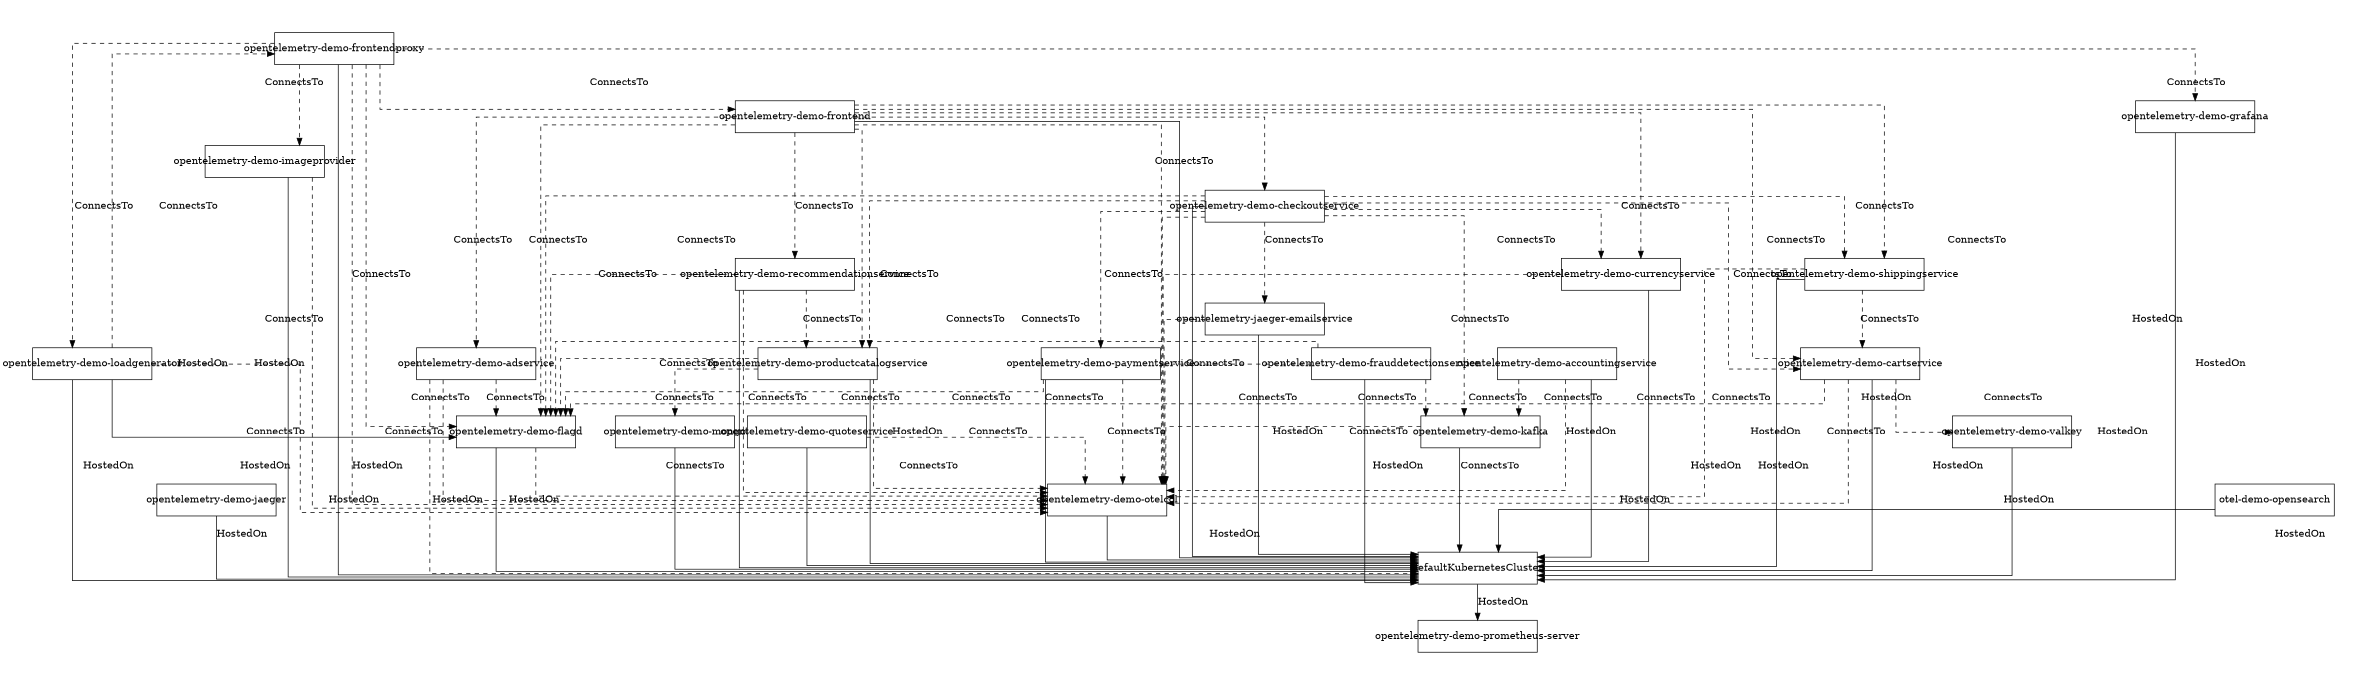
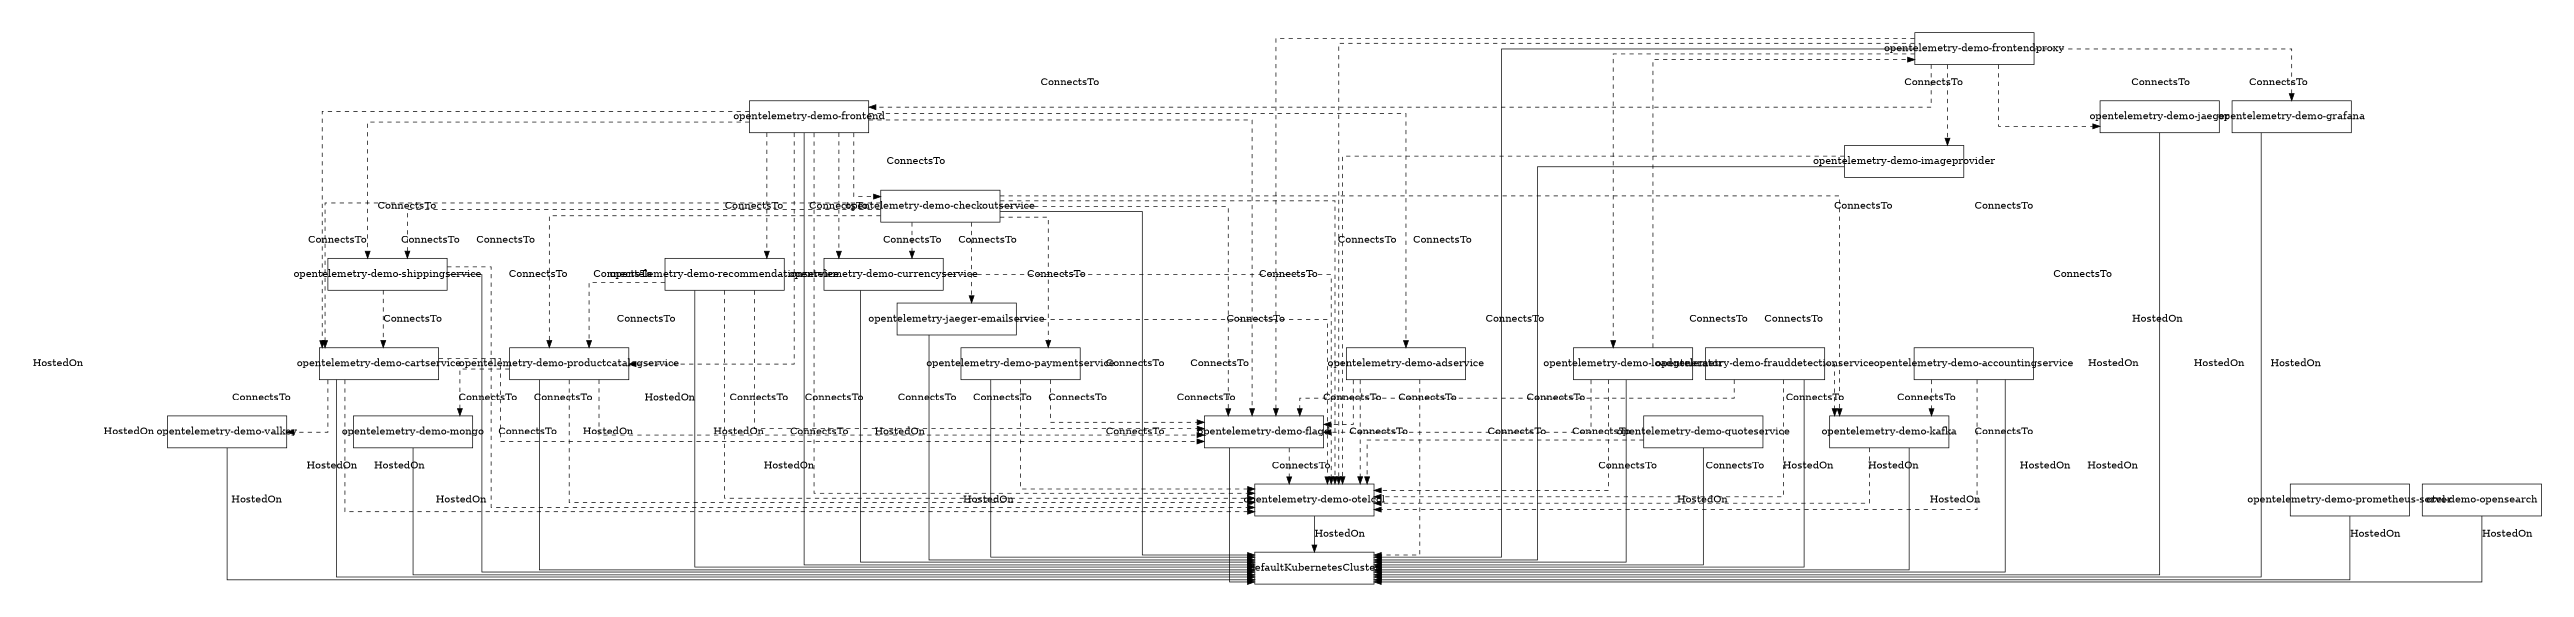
none -> (2015, 126)
(1591, 432) -> (2004, 432)
(252, 437) -> (1487, 432)
(1478, 599) -> (1897, 580)
